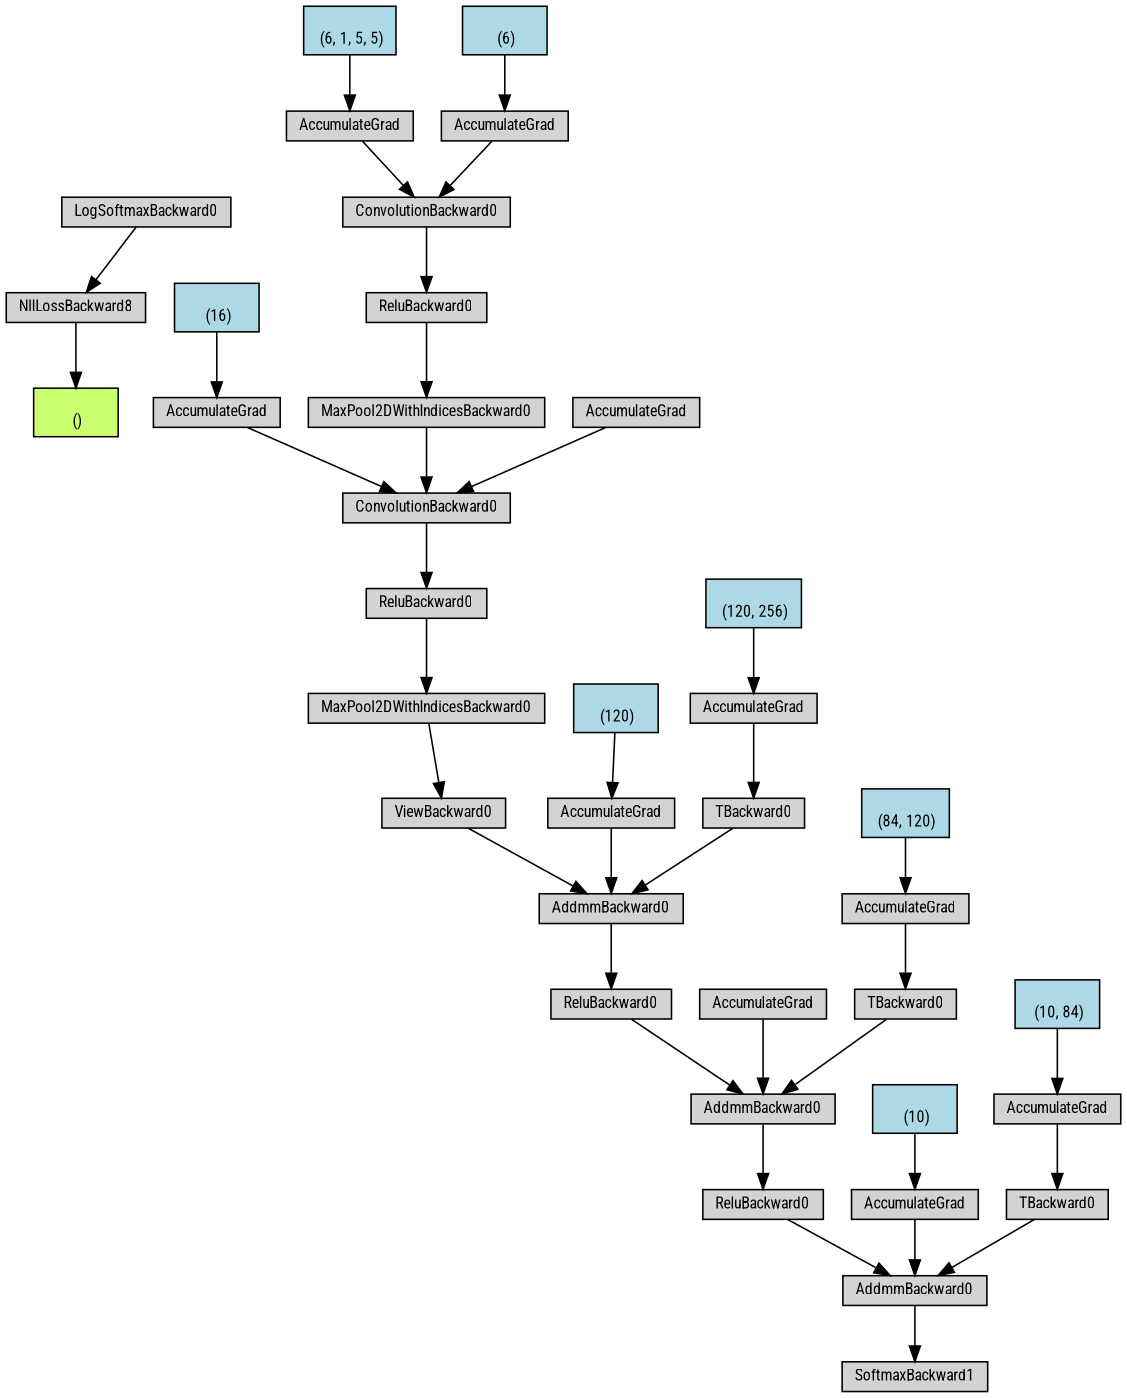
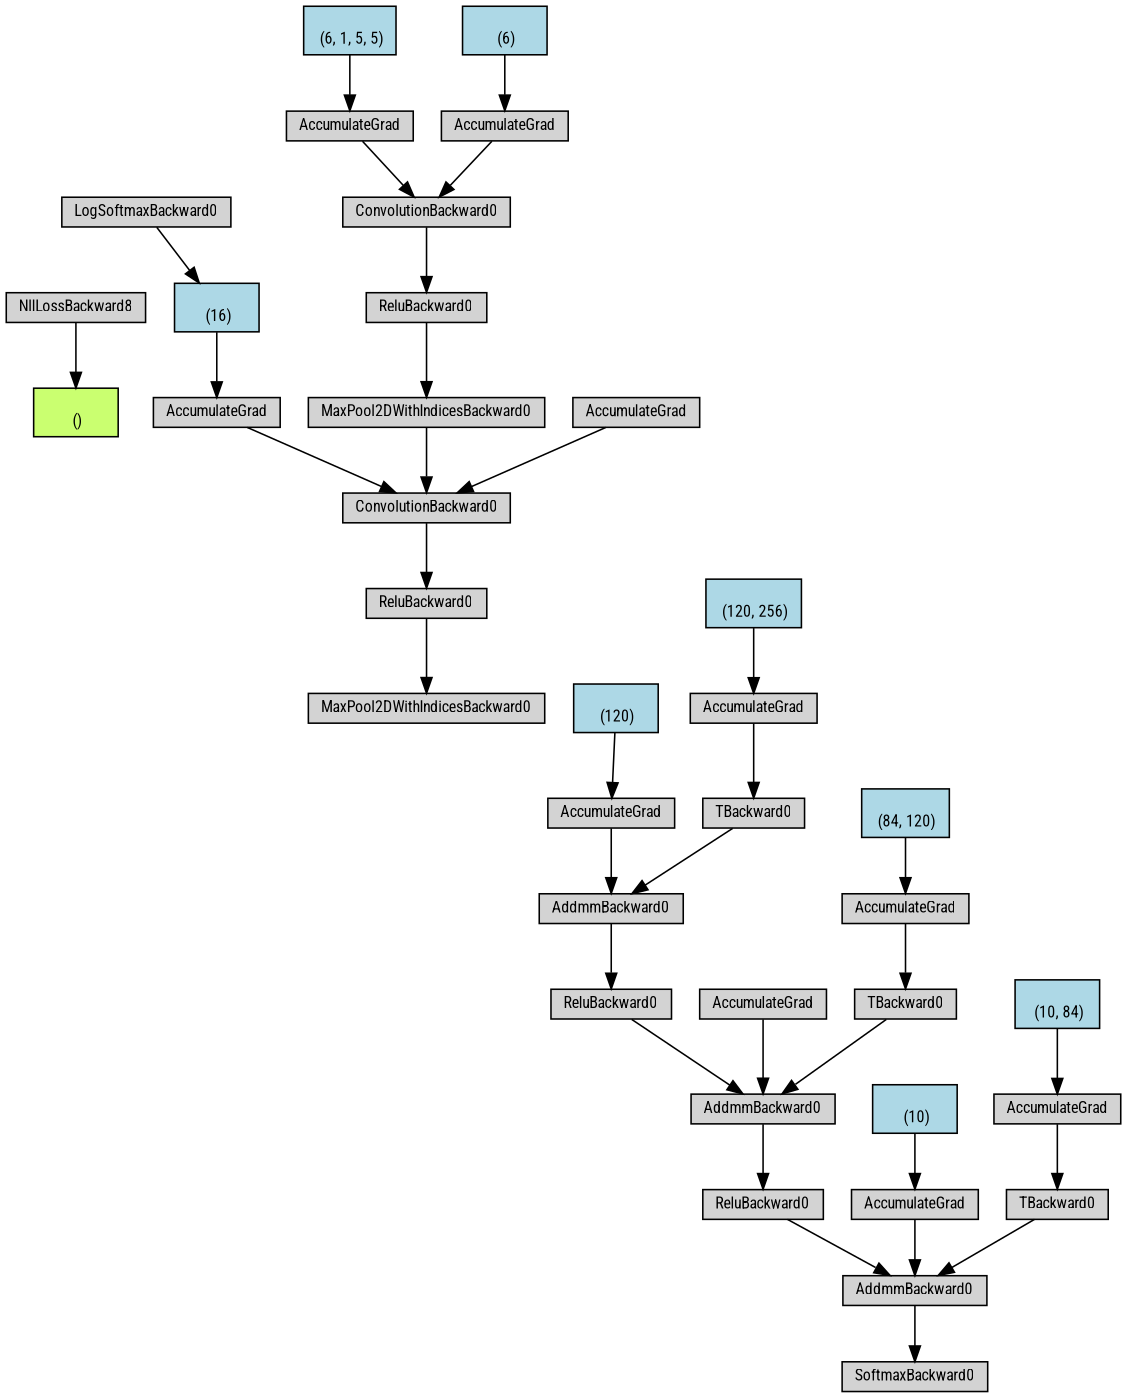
(116, 254) -> (173, 249)
(444, 813) -> none
(915, 1377) -> (915, 1377)
